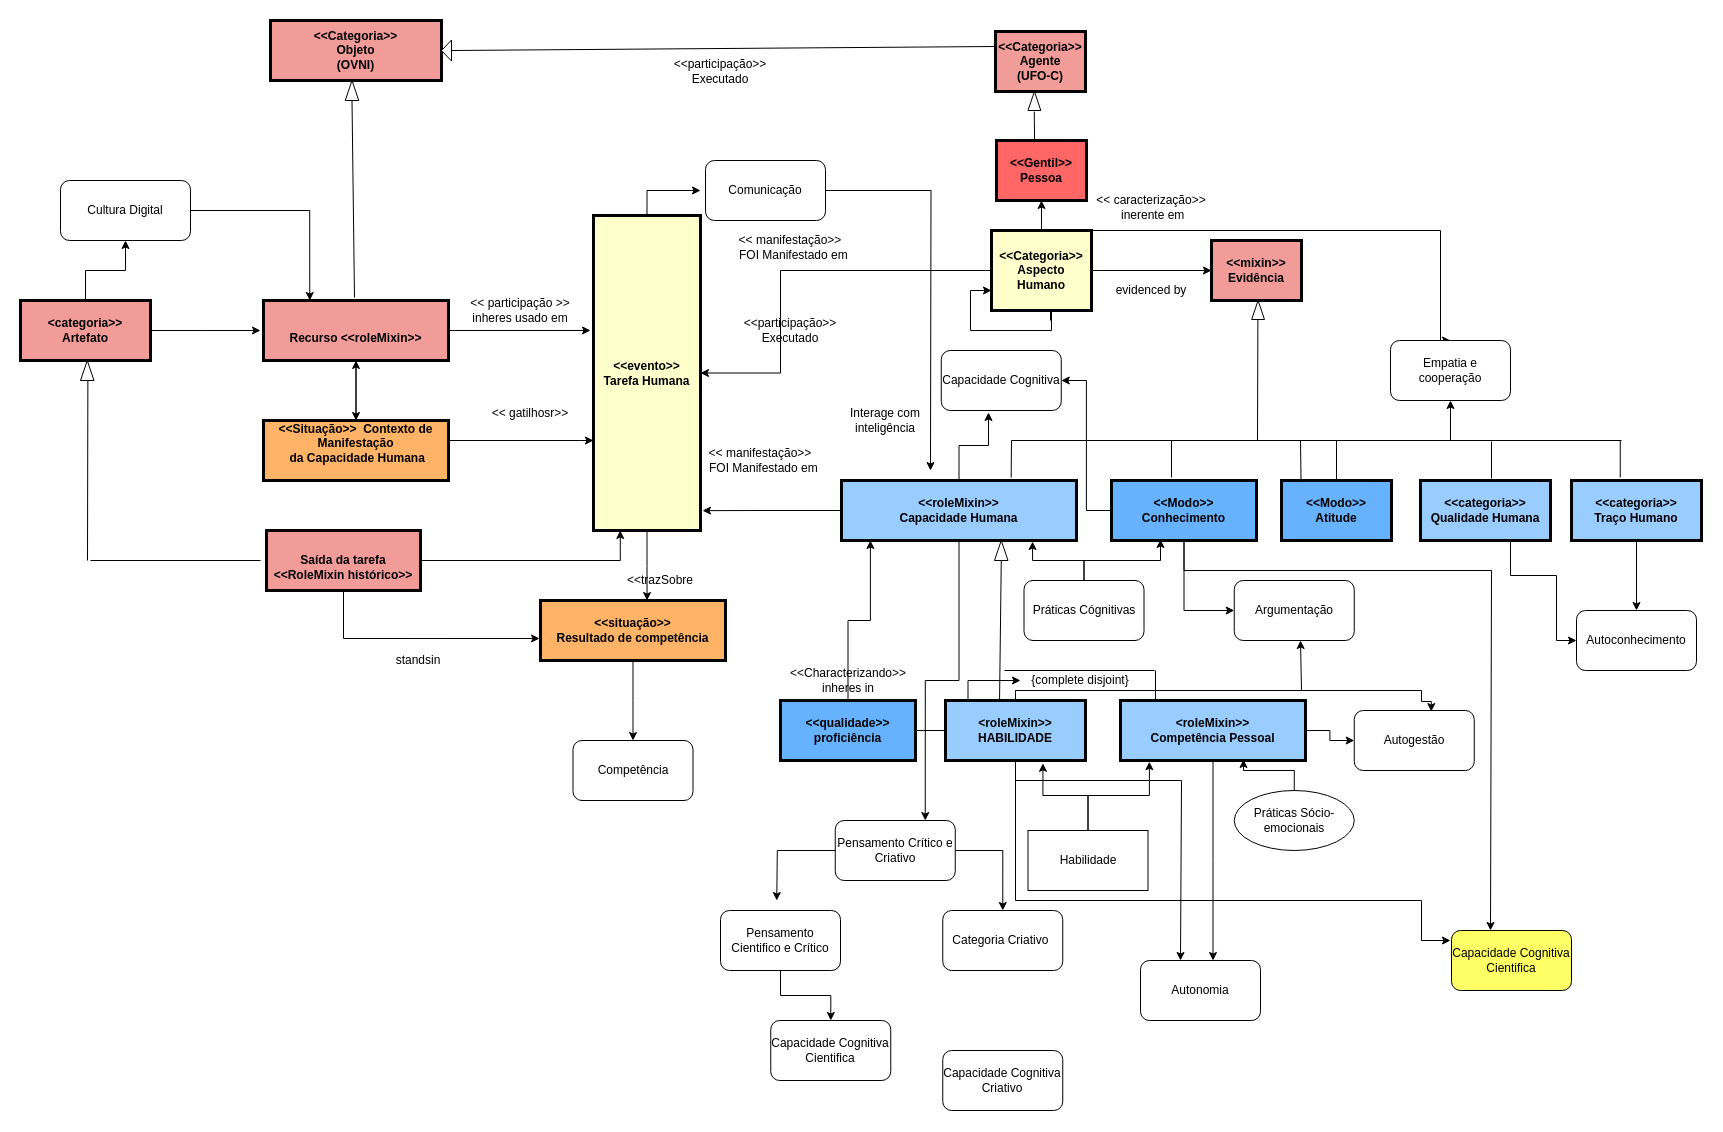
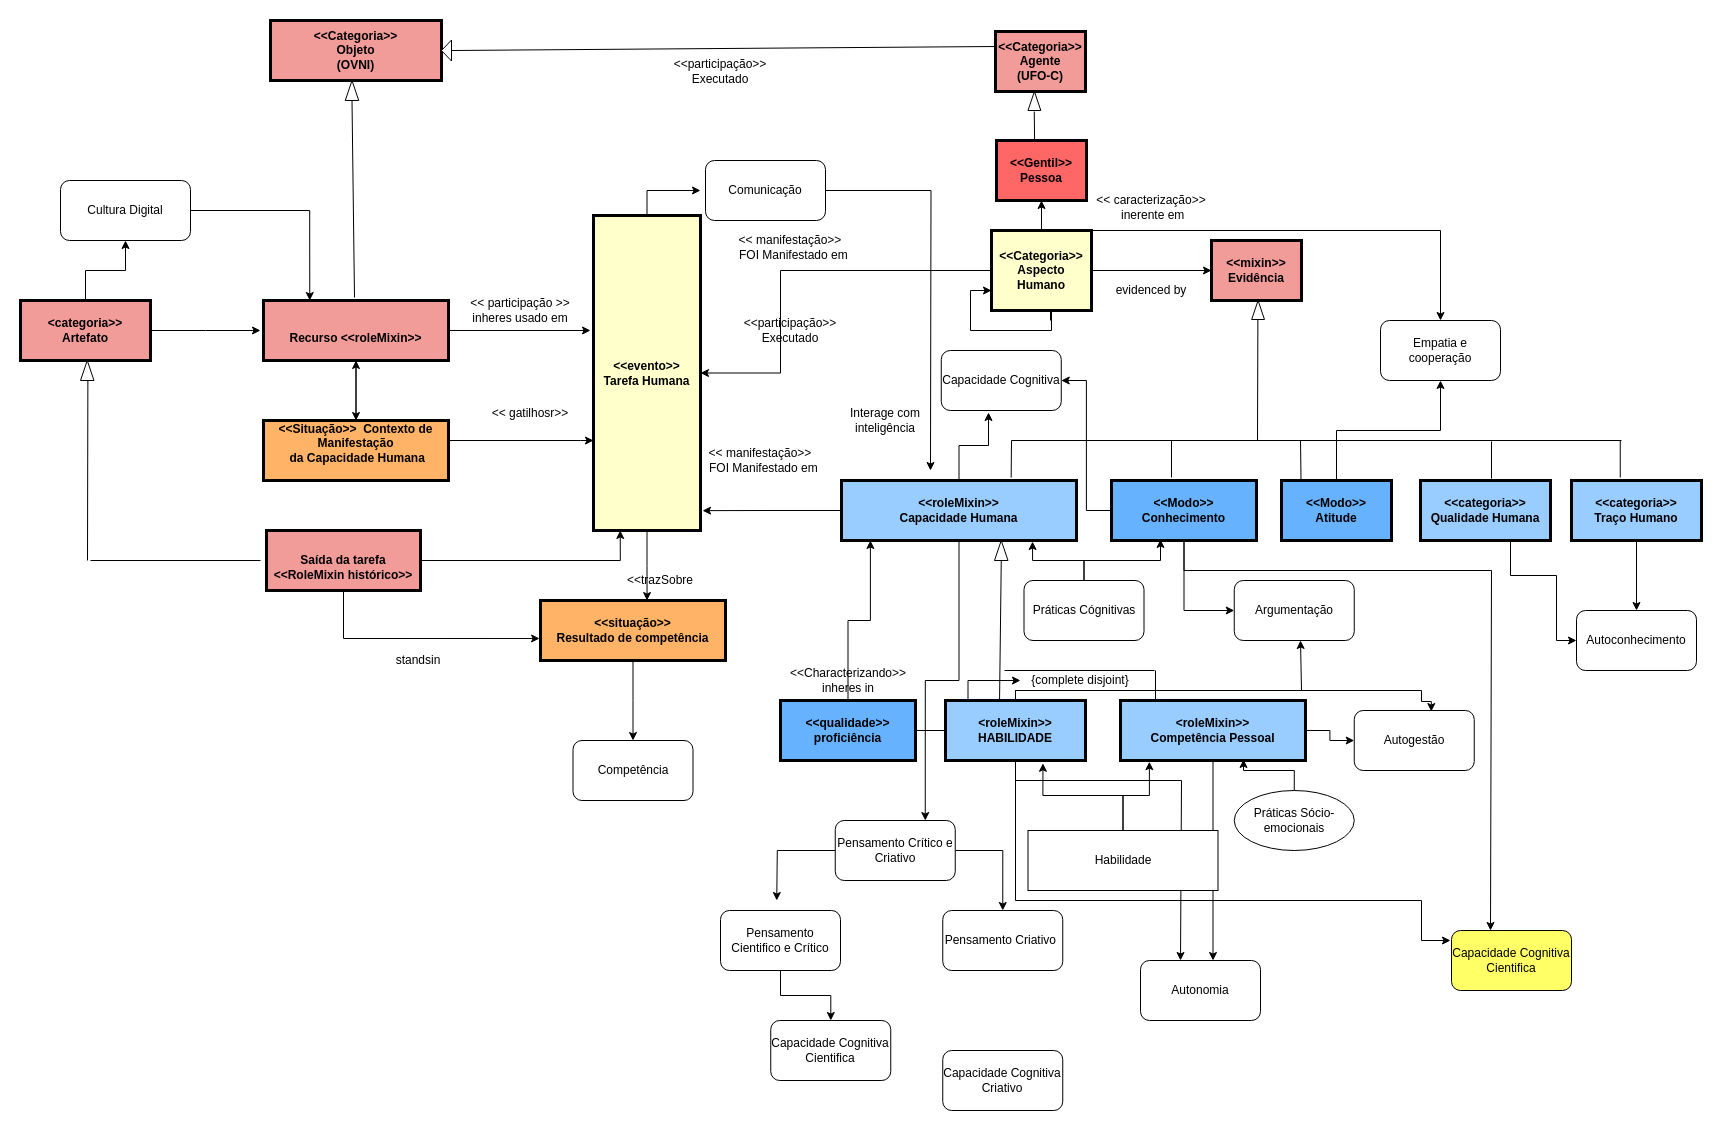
(1451, 371) -> (1441, 351)
(1088, 861) -> (1123, 861)
(1003, 941) -> (1003, 941)
